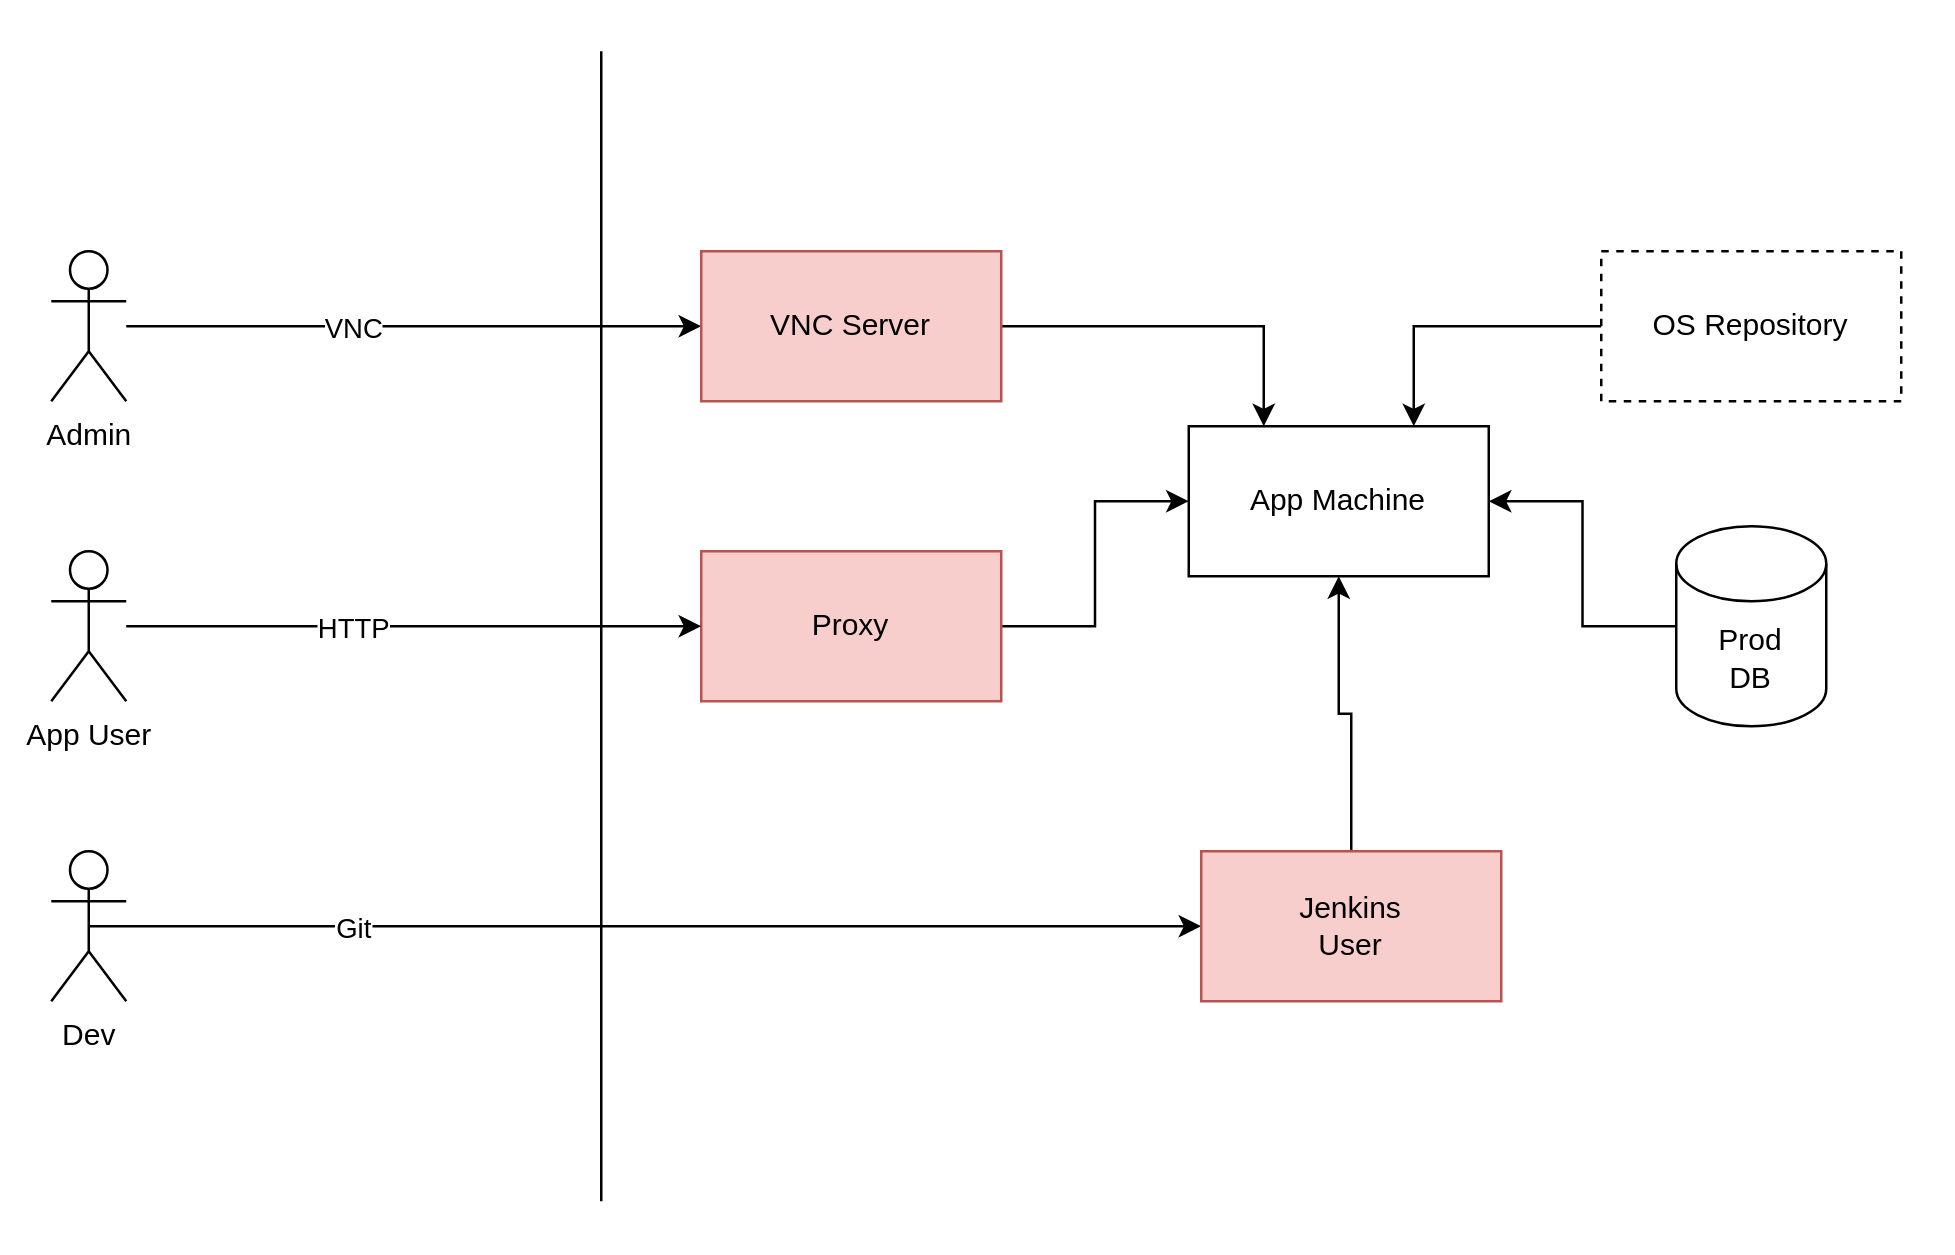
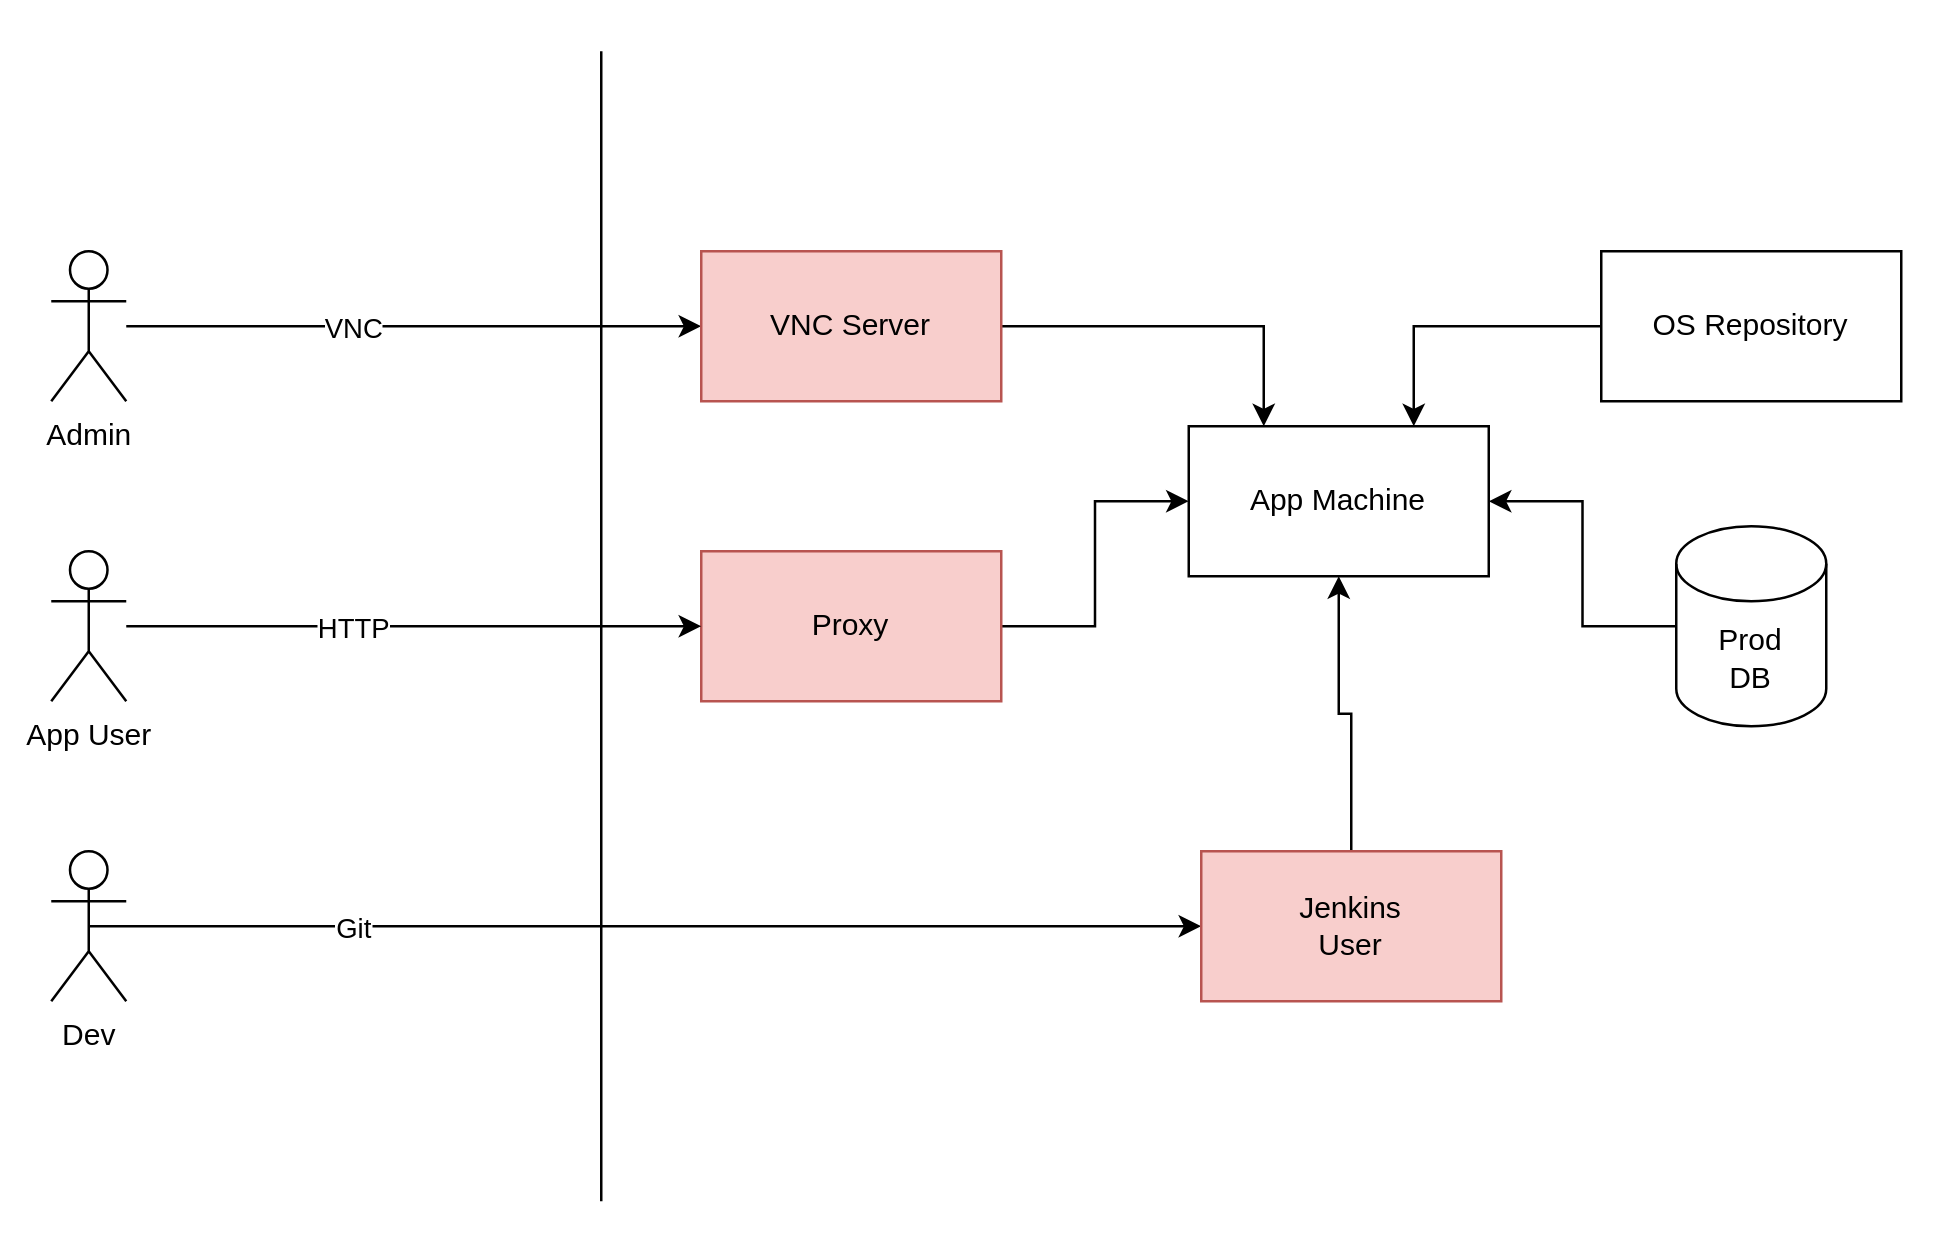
(1751, 326) -> (1751, 326)
